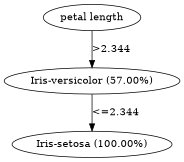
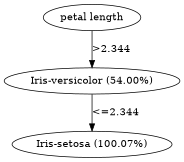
(92, 81) -> (92, 81)
(92, 144) -> (92, 144)
